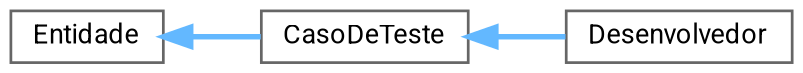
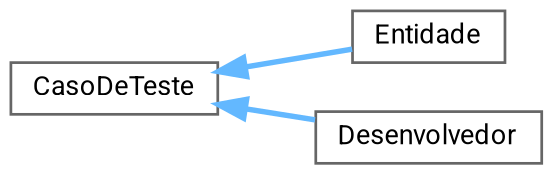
(226, 37) -> (299, 58)
